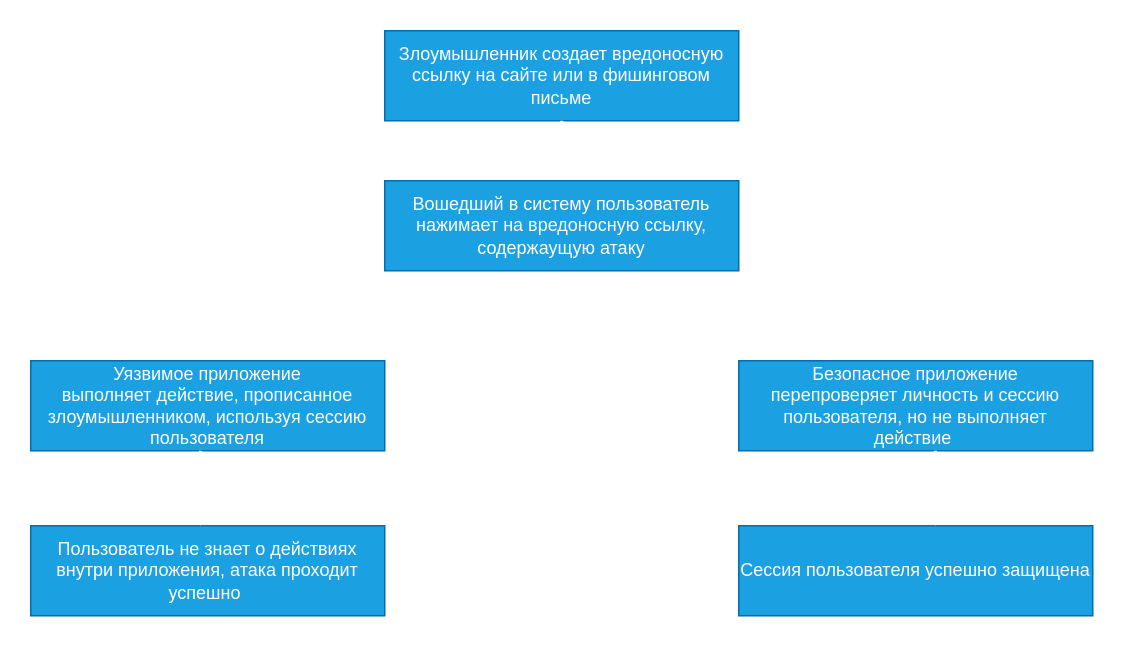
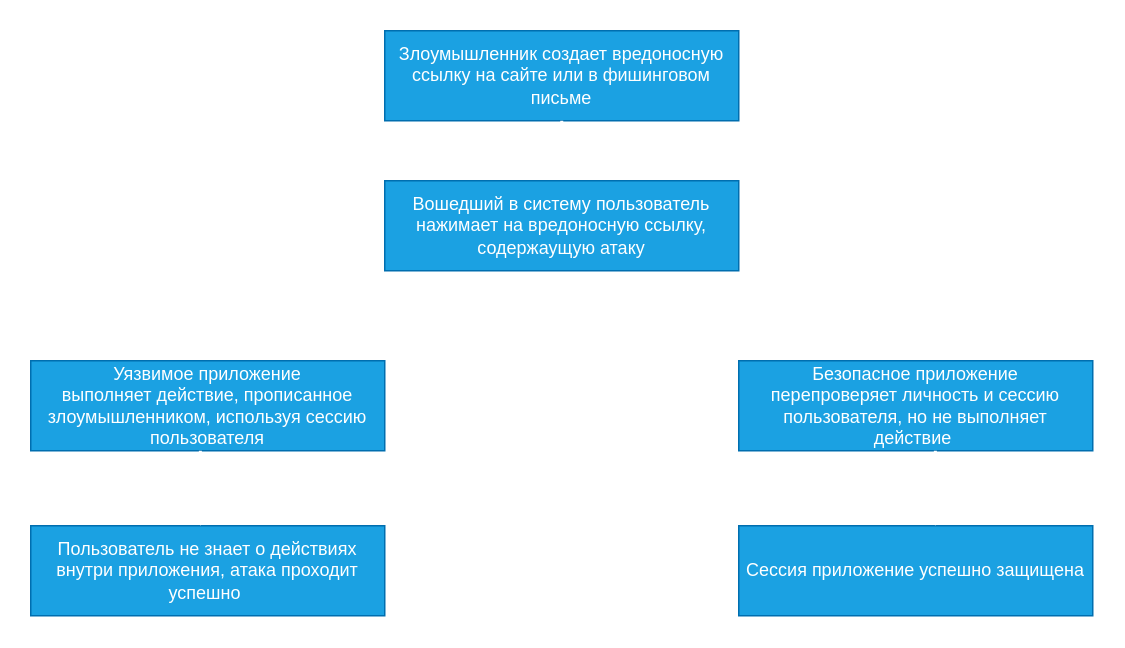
(916, 571) -> (916, 571)
